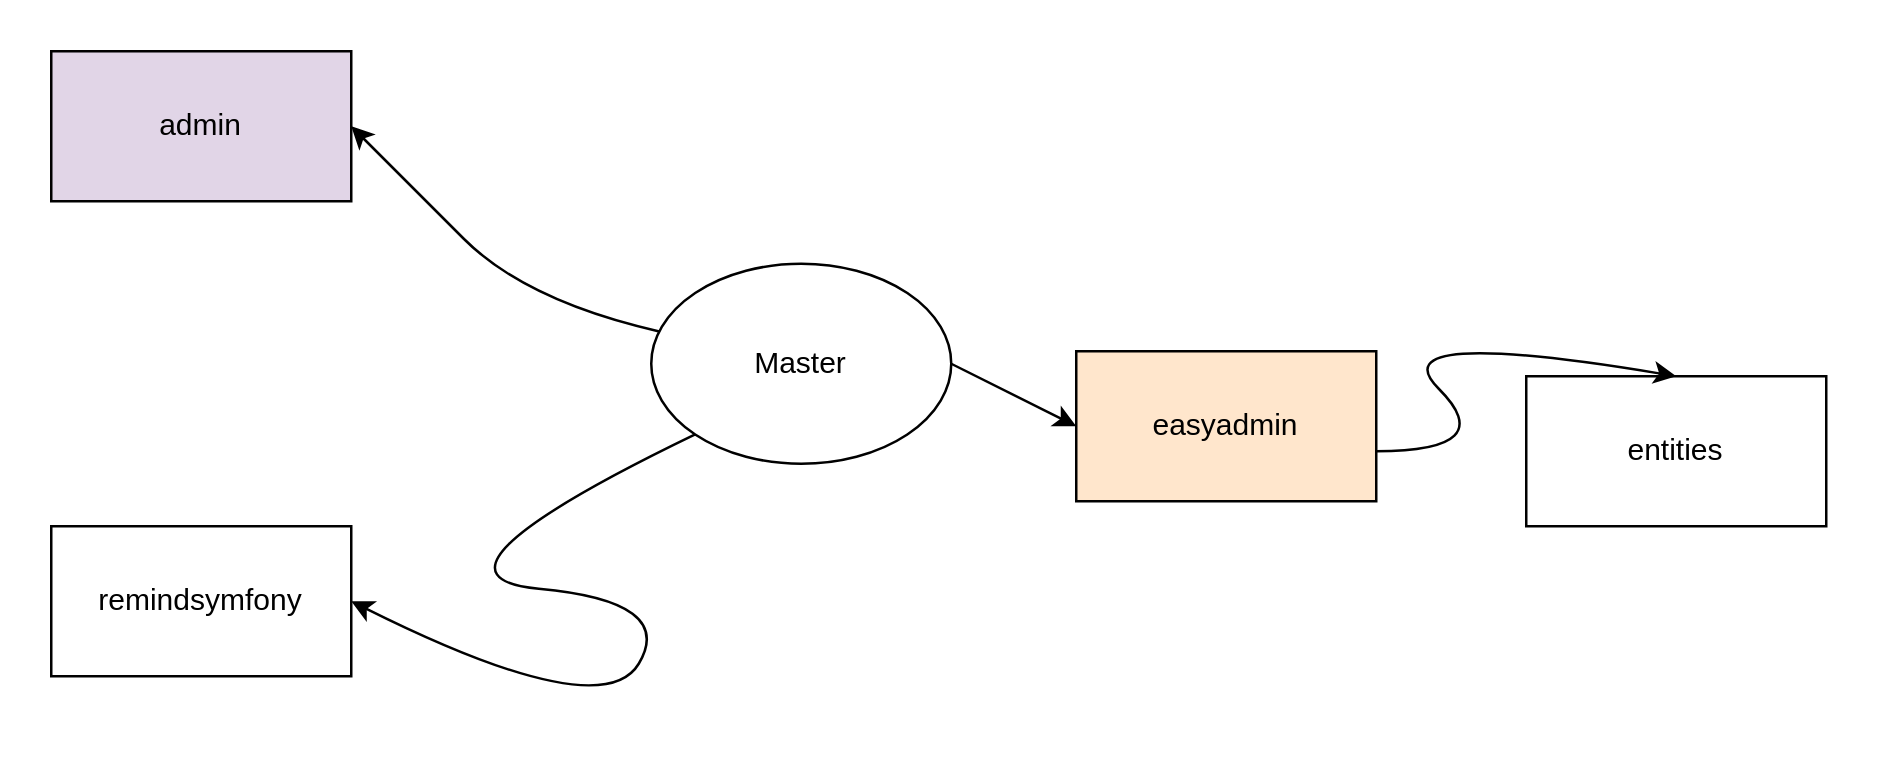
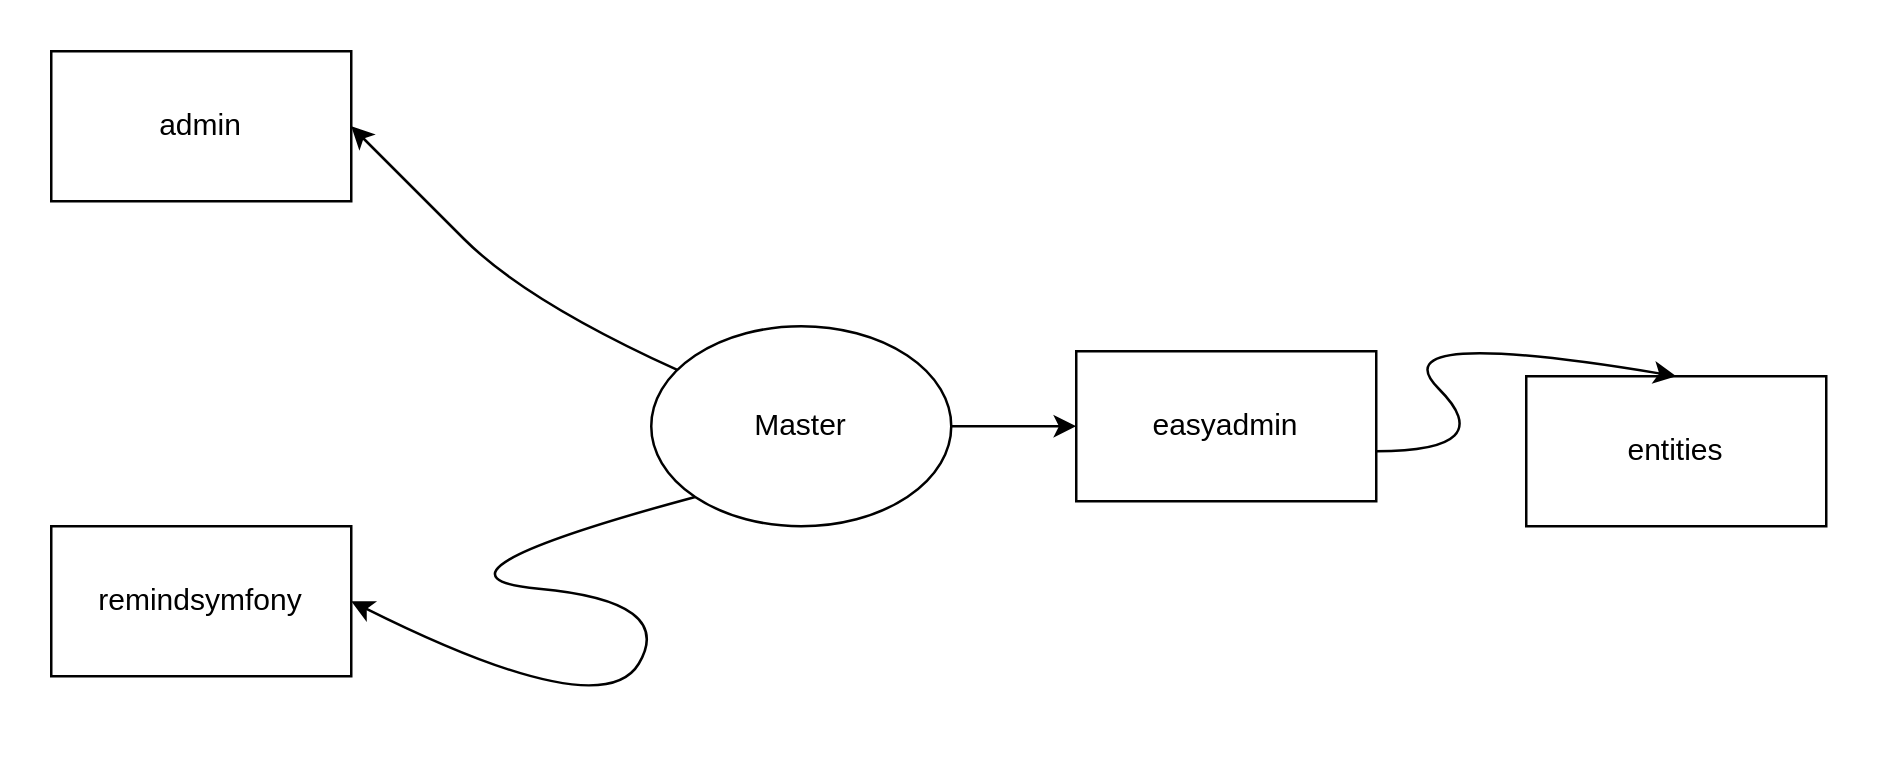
(201, 126) -> (201, 126)
(801, 364) -> (801, 426)
(1226, 426) -> (1226, 426)
